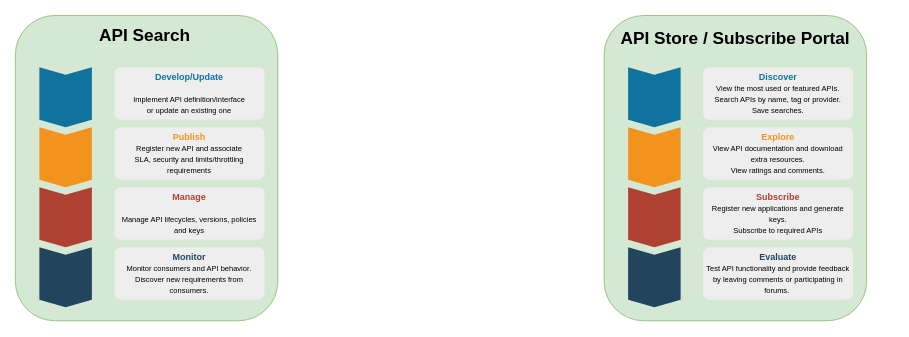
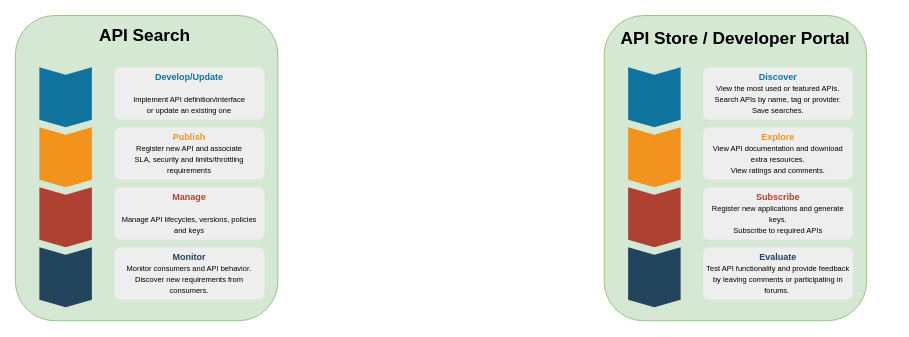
(735, 38) -> (735, 38)
